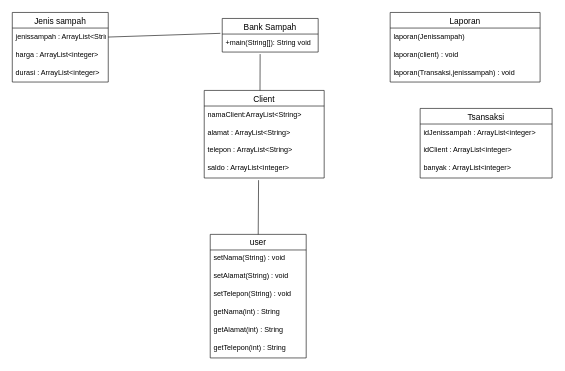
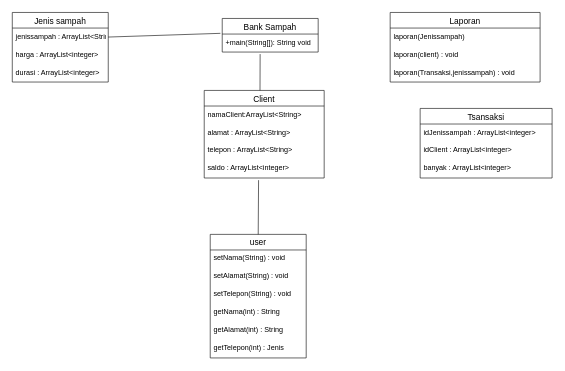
(256, 348) -> (254, 348)
